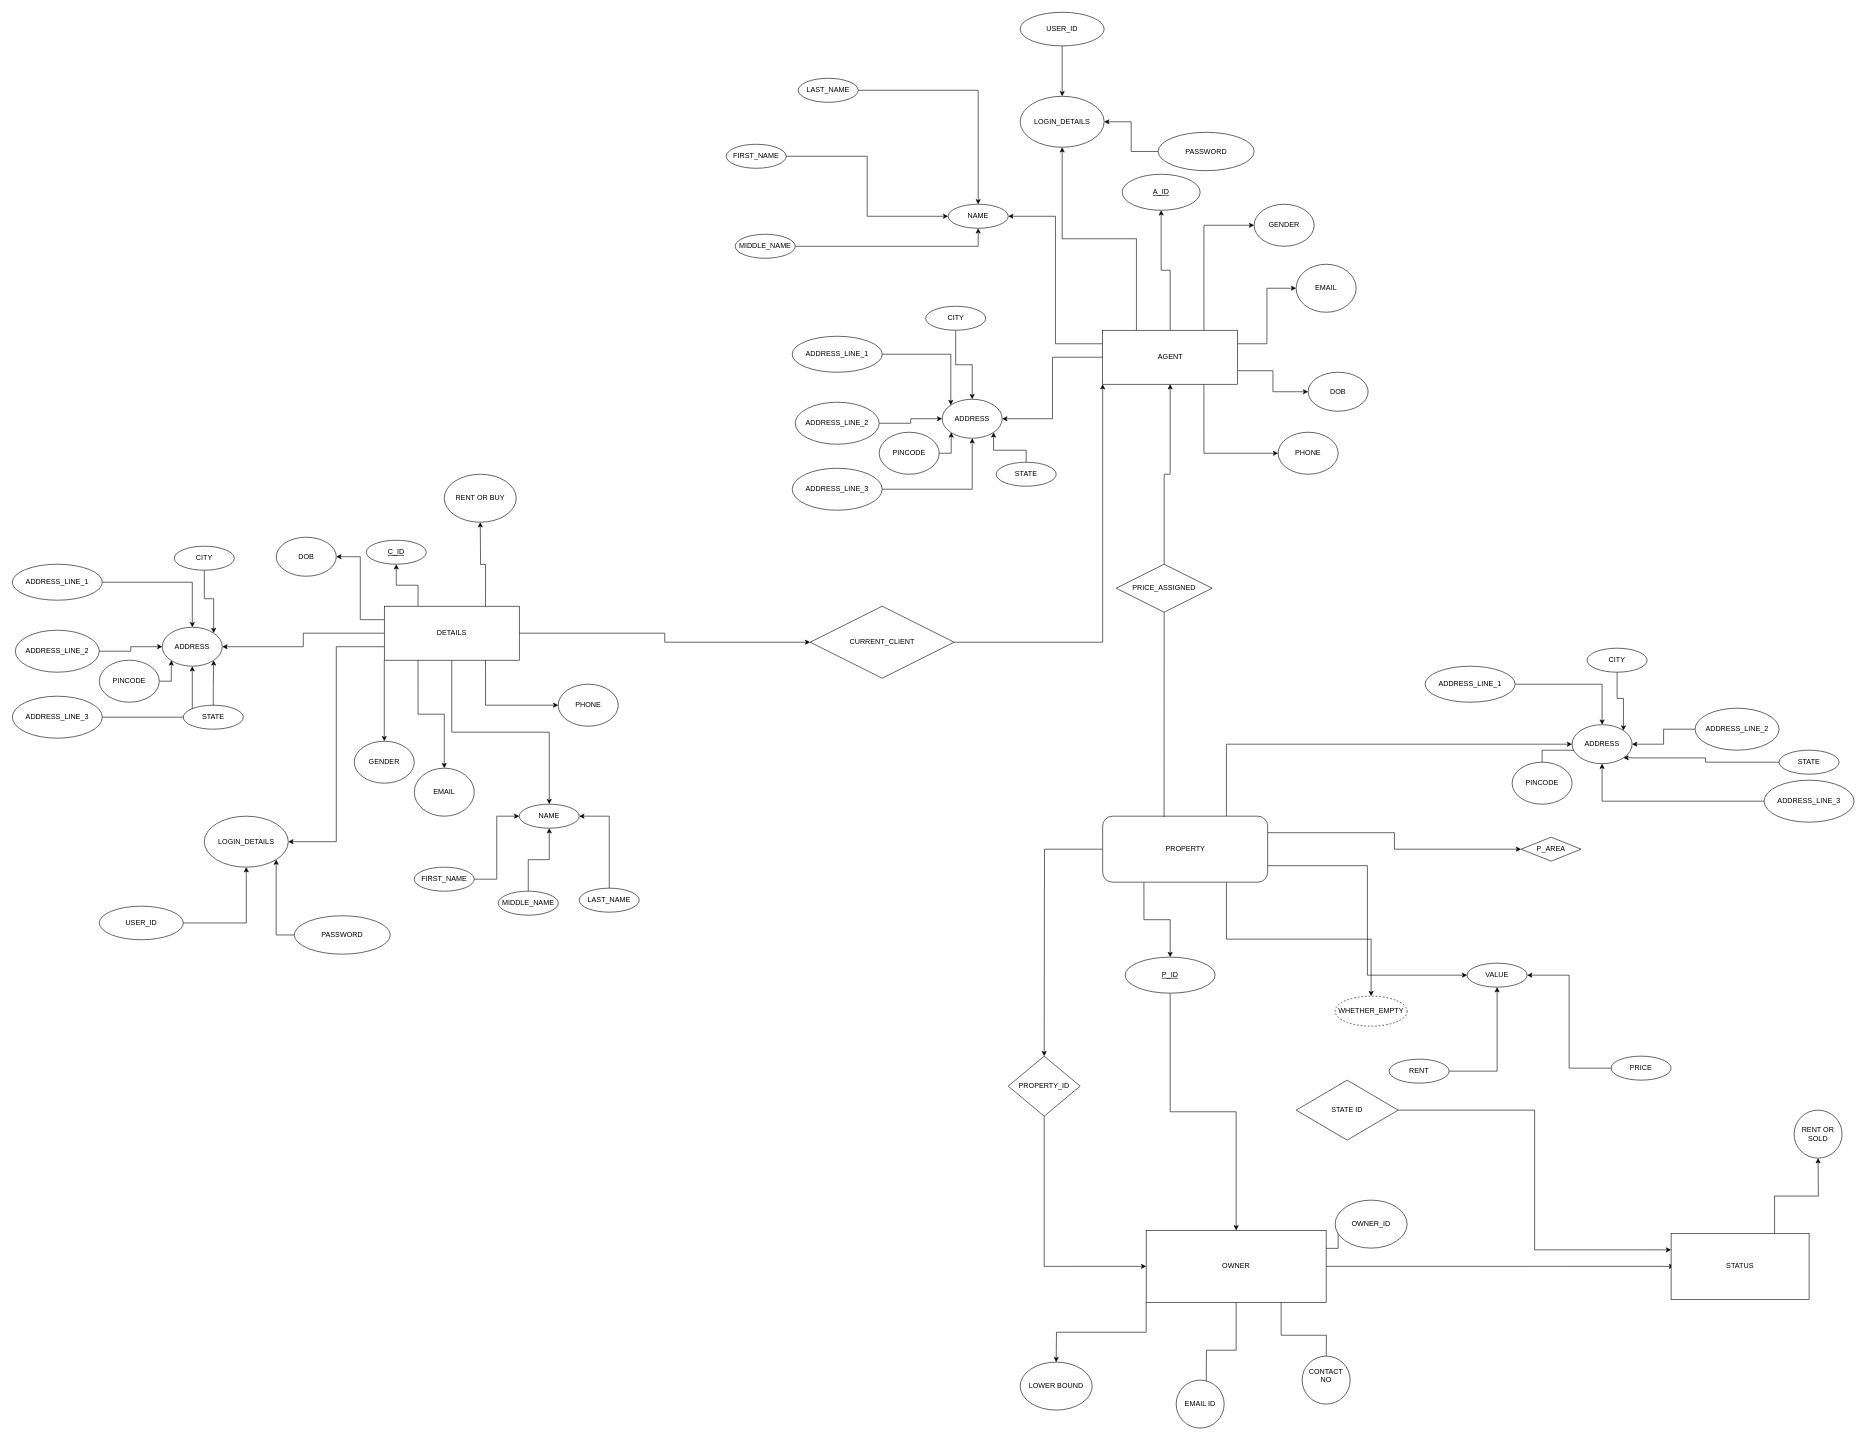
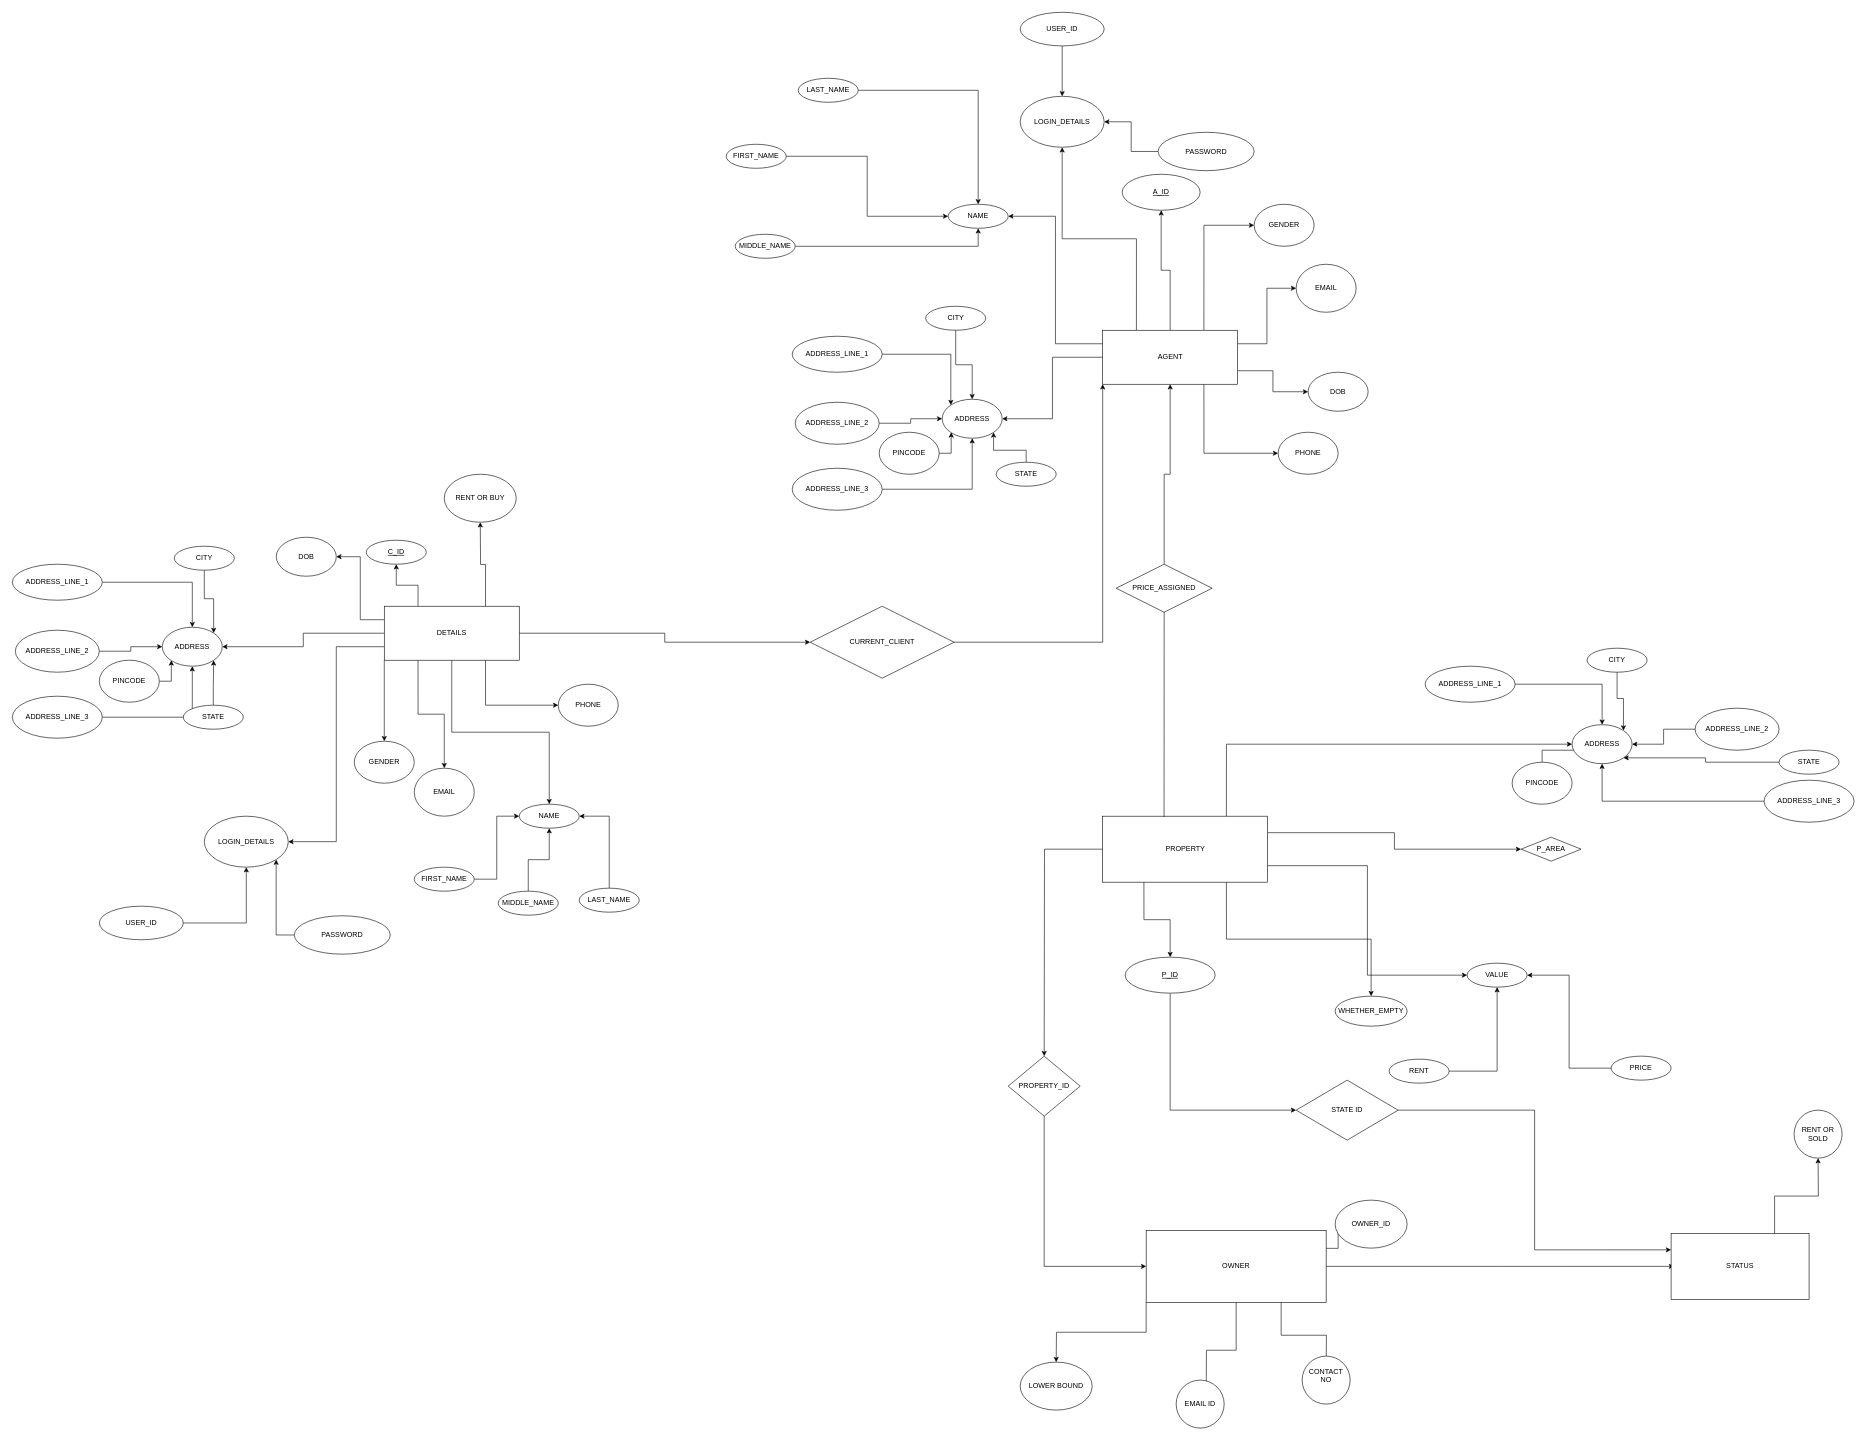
(1185, 849) -> (1185, 849)
(1371, 1011) -> (1371, 1011)
(1170, 1111) -> (1170, 1110)
